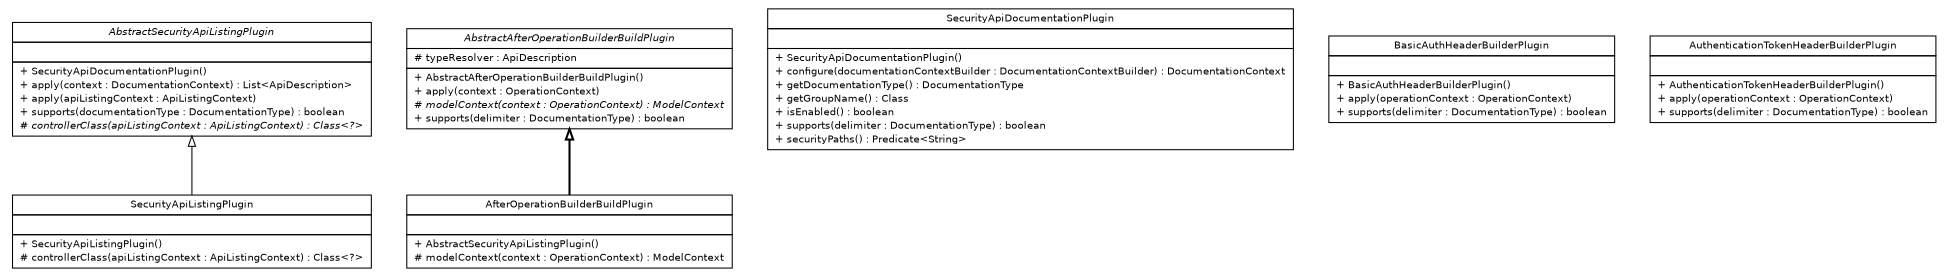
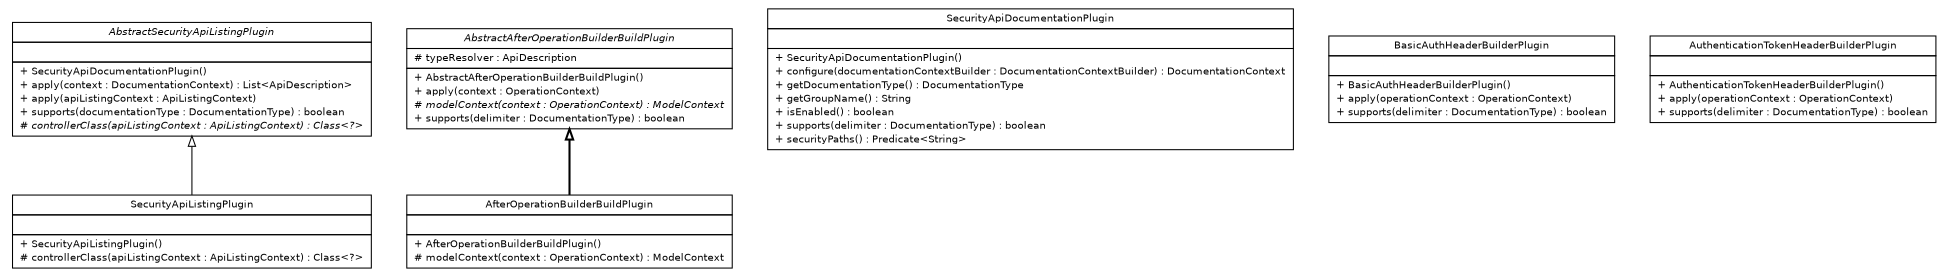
(842, 99) -> (843, 99)
(507, 244) -> (508, 244)
